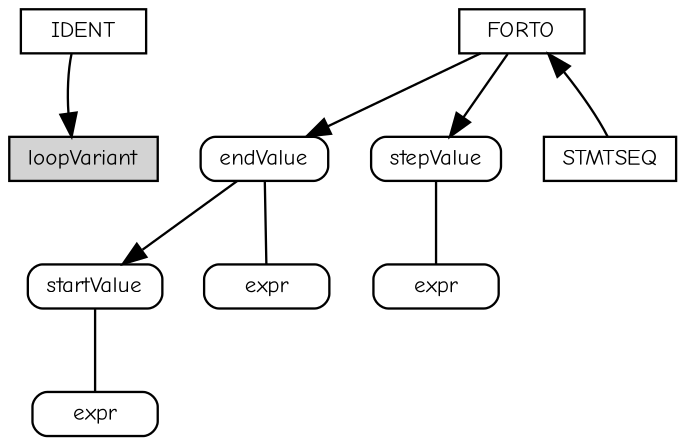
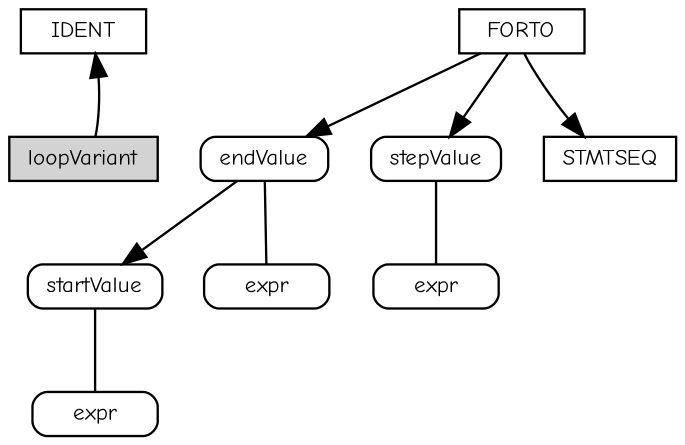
(68, 84) -> (99, 107)
(587, 103) -> (545, 87)
